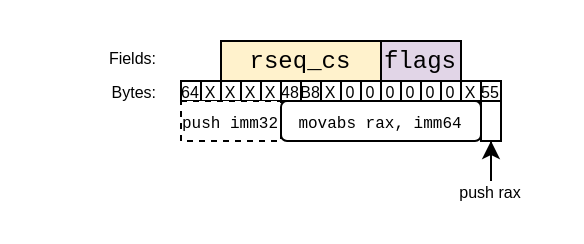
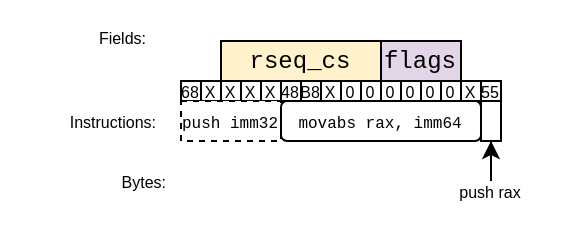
(101, 56) -> (91, 36)
(101, 91) -> (111, 181)
(191, 91) -> (191, 91)
none -> (101, 121)
